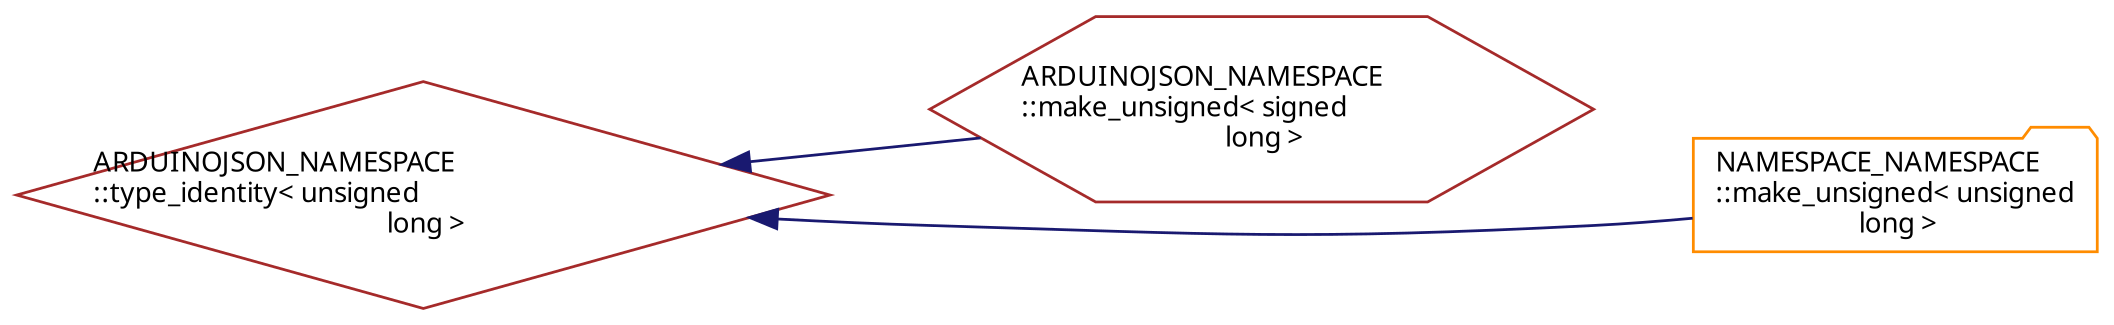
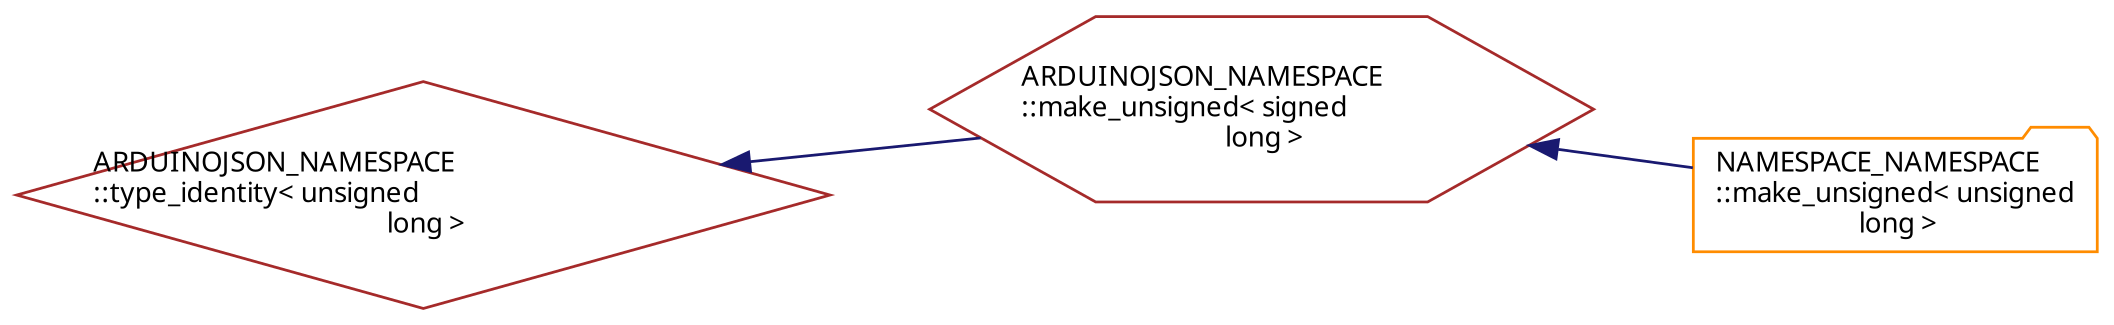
(1235, 234) -> (1626, 159)
